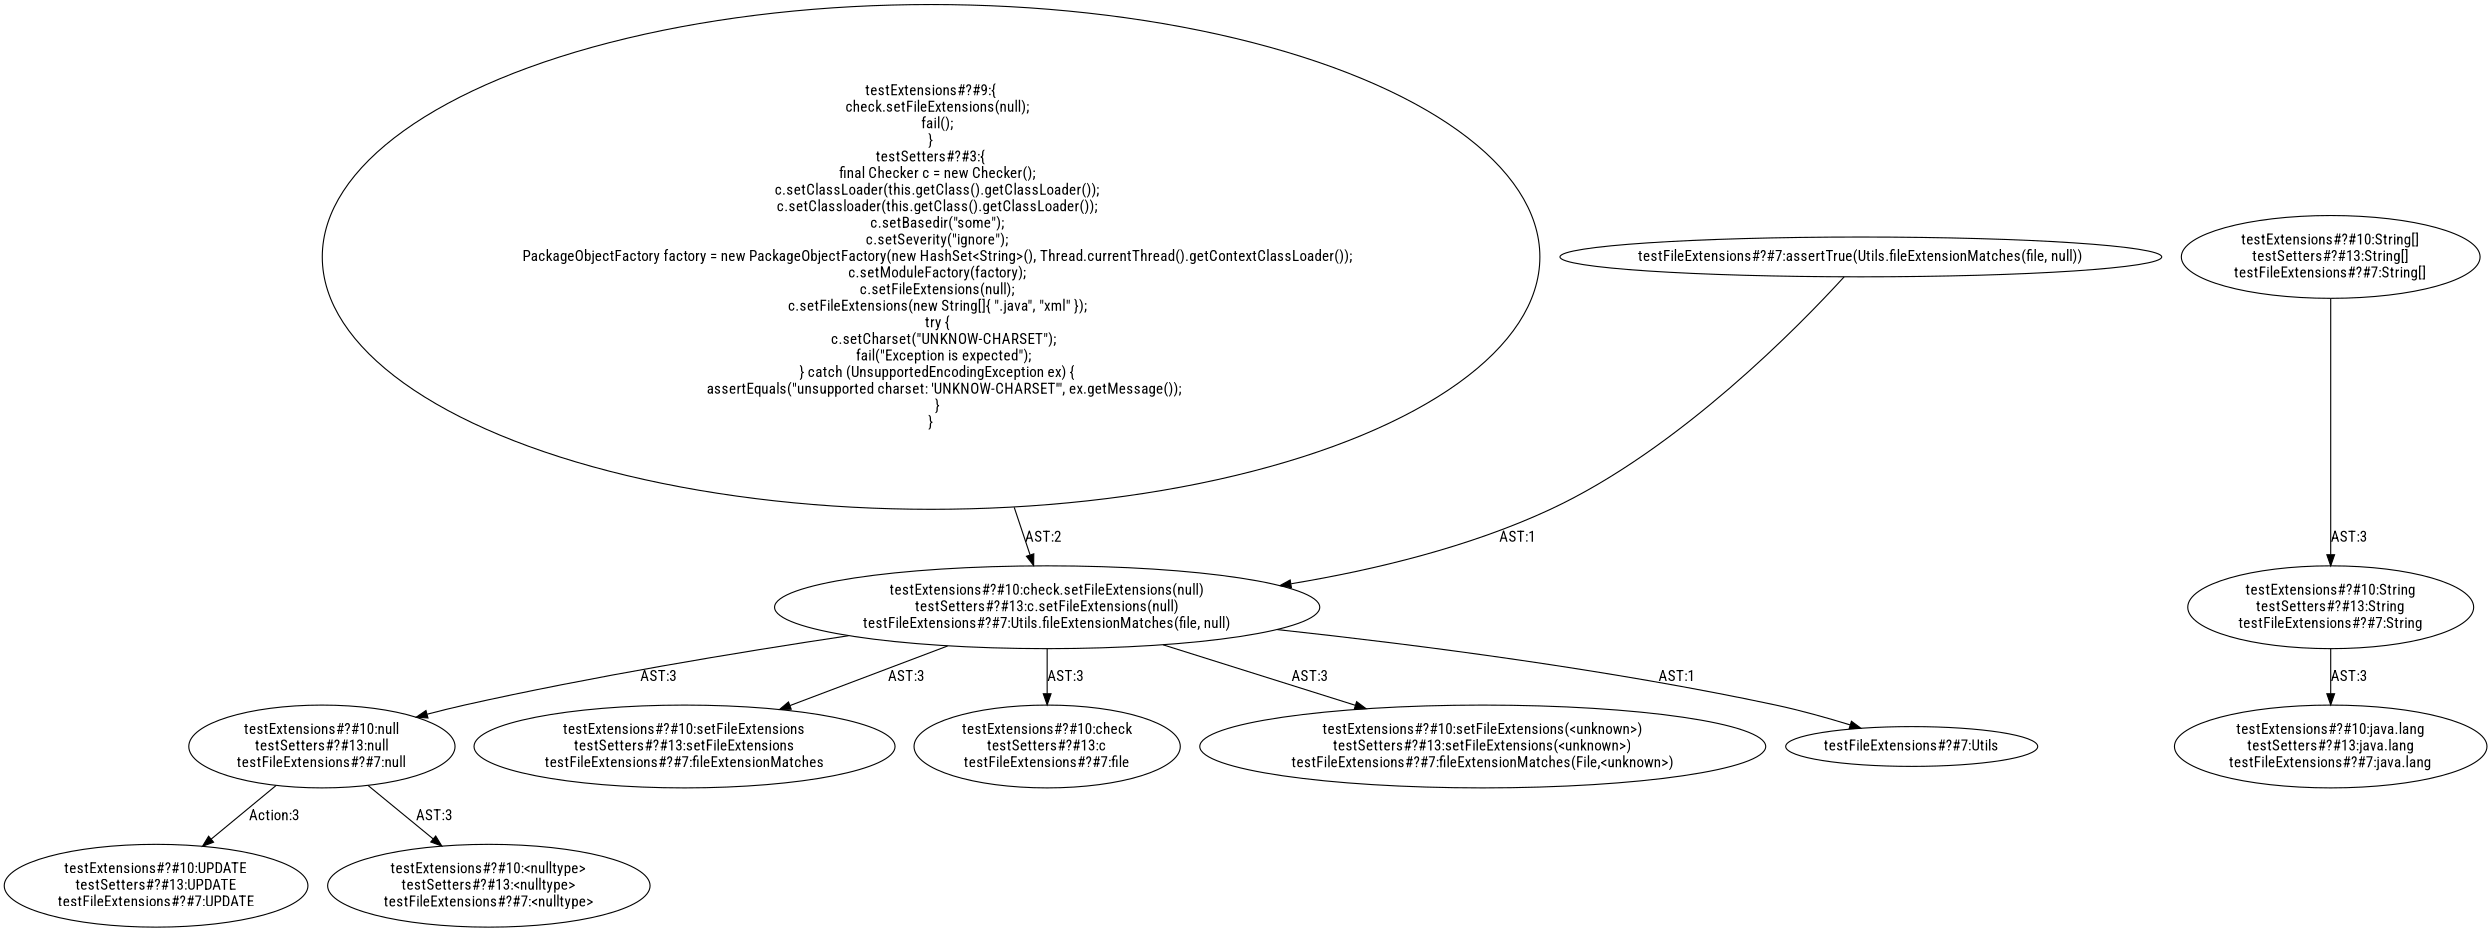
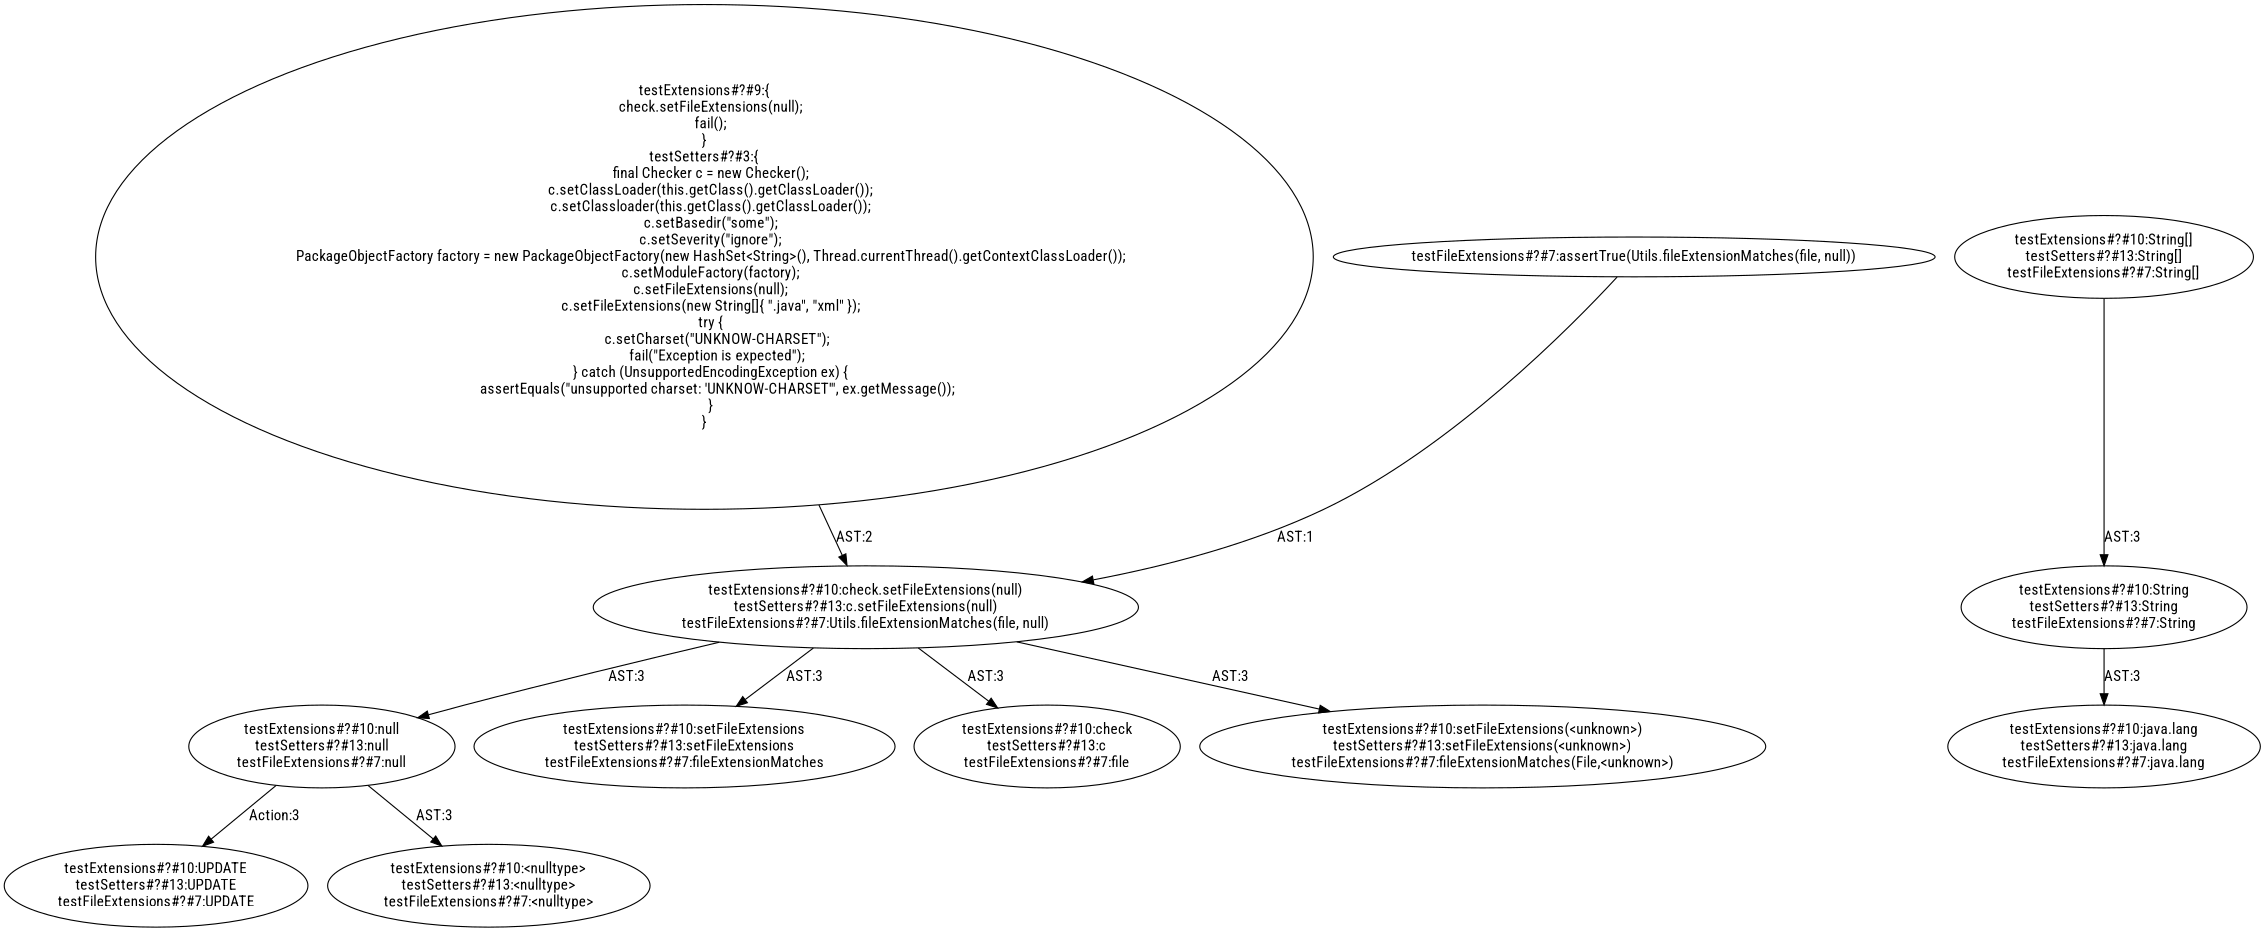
(1912, 746) -> none
